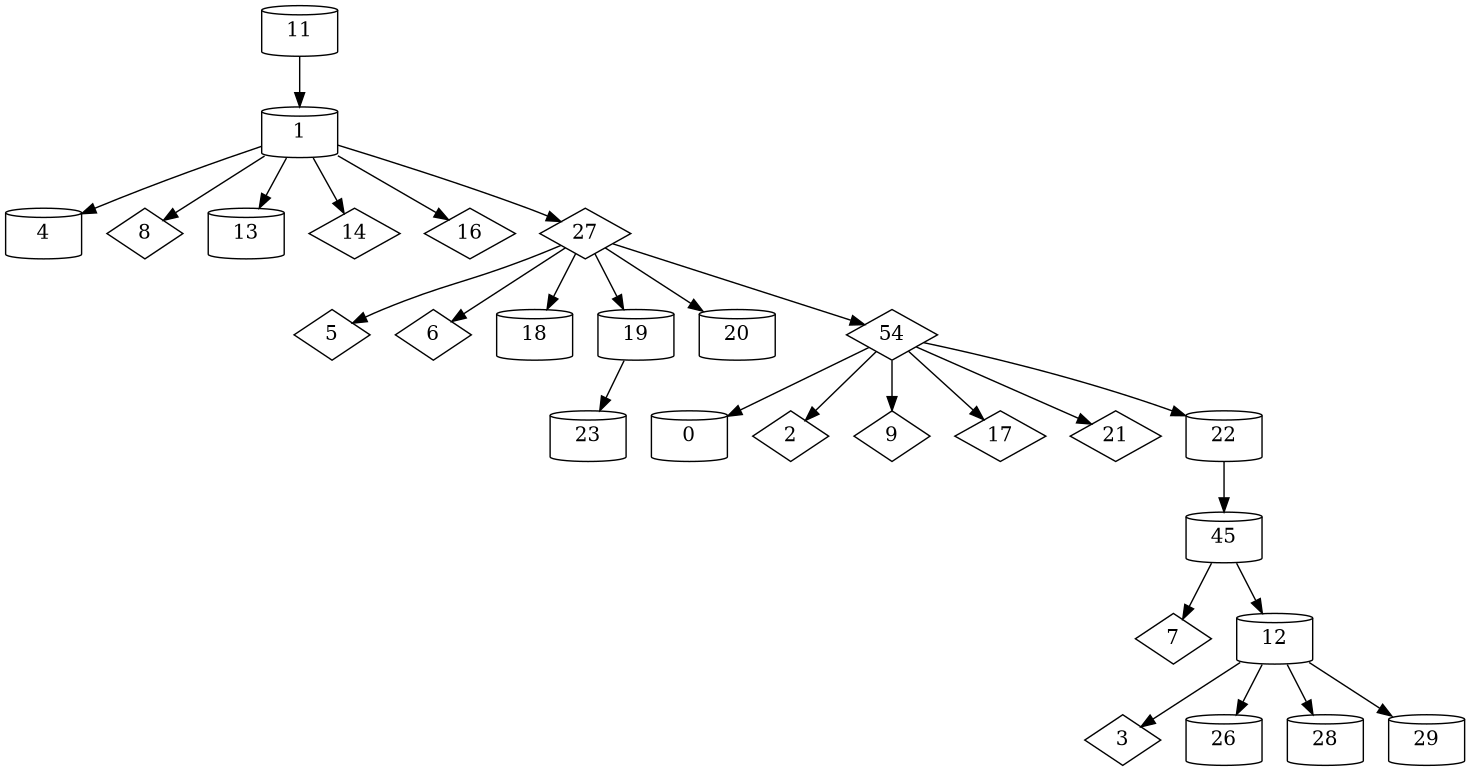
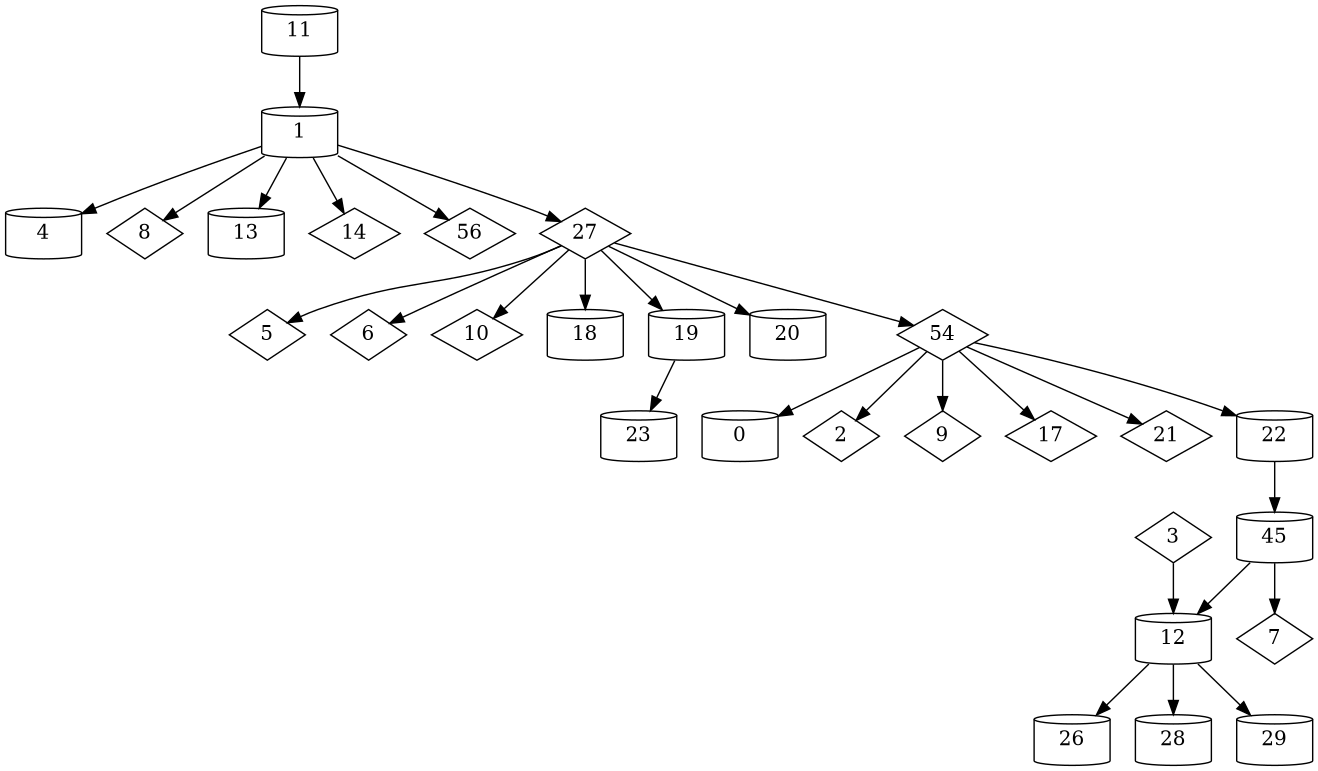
(470, 234) -> (470, 234)
none -> (477, 335)
(1197, 691) -> (1173, 581)
